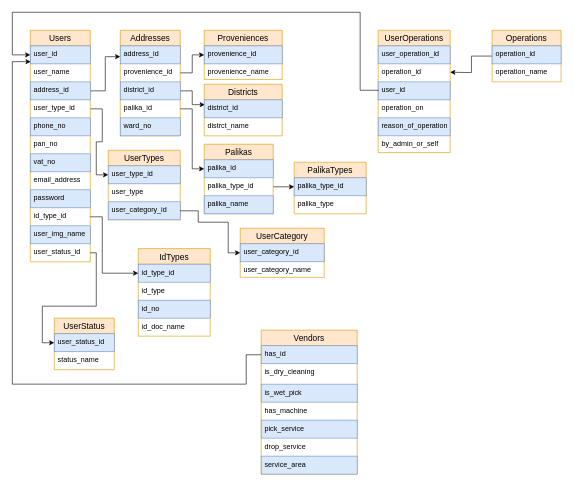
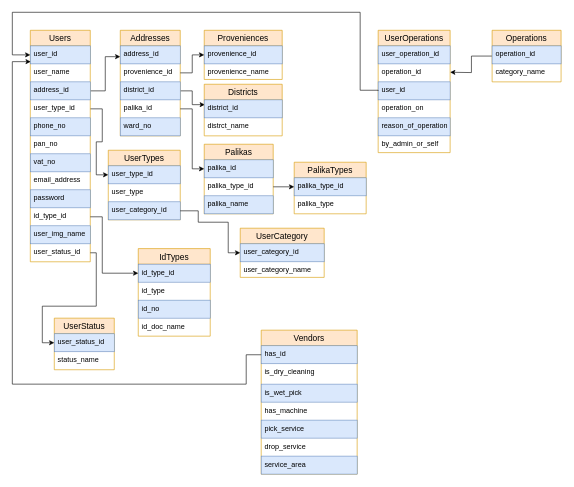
(523, 72) -> (522, 72)
